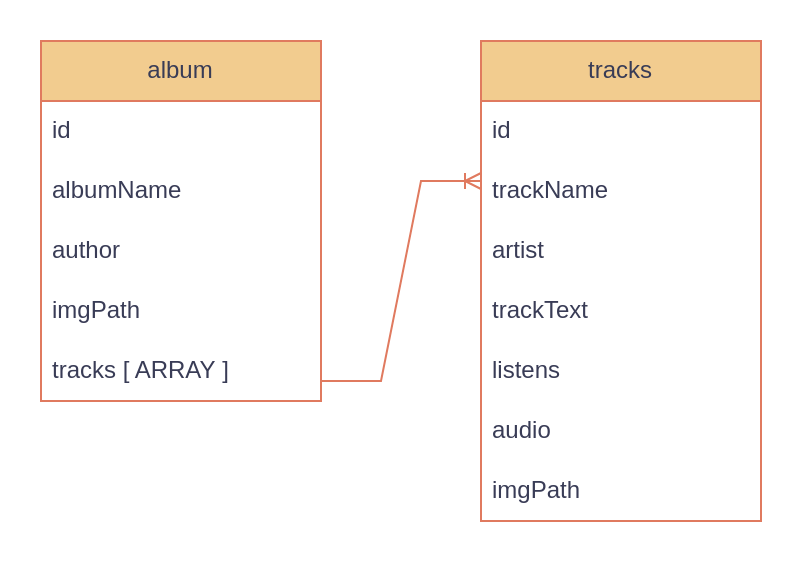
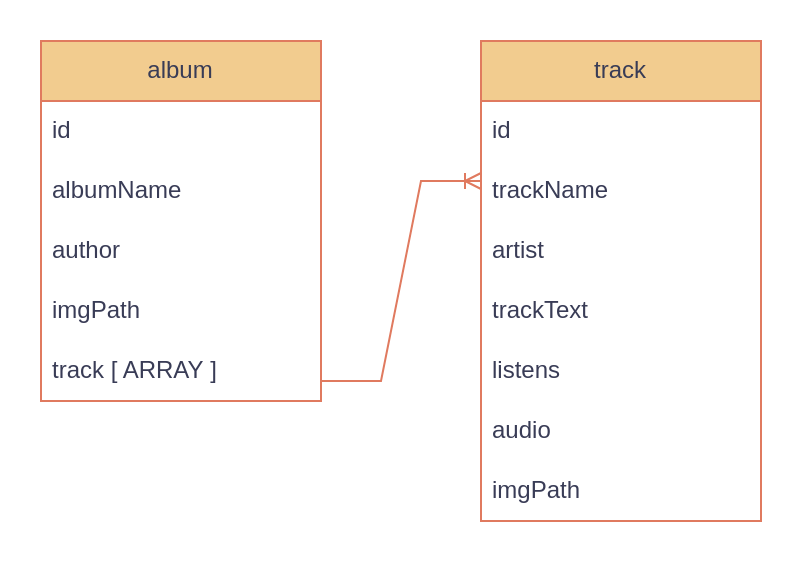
(621, 71) -> (621, 71)
(154, 371) -> (148, 371)
